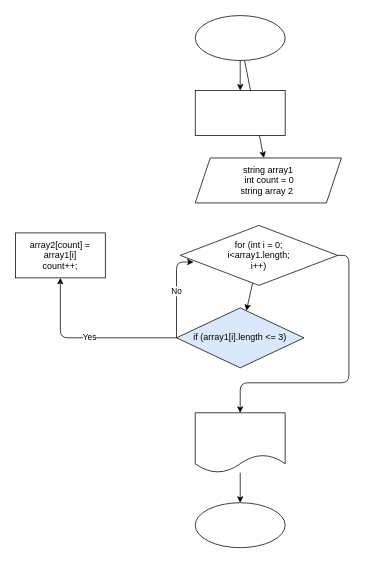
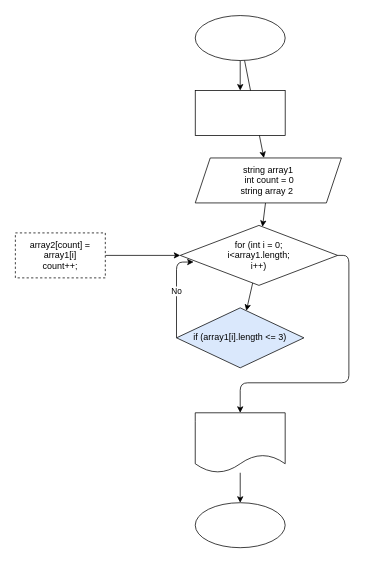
none -> (265, 212)
(60, 255) -> (60, 255)
none -> (140, 255)
(60, 312) -> none
